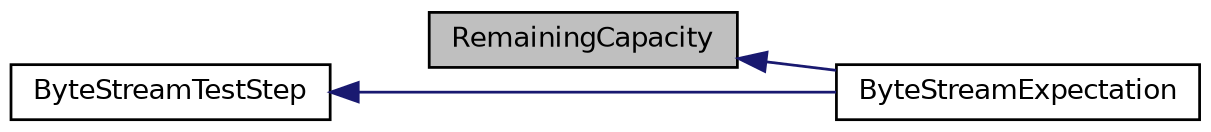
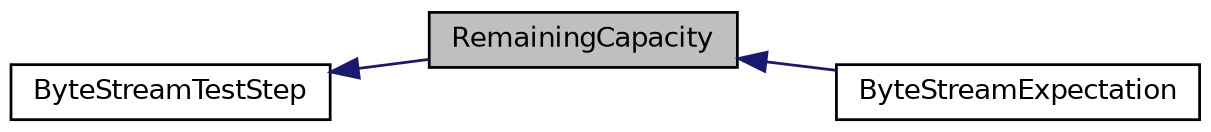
(597, 92) -> (394, 64)
